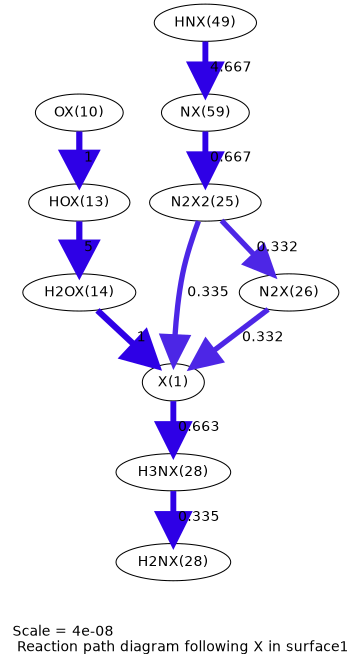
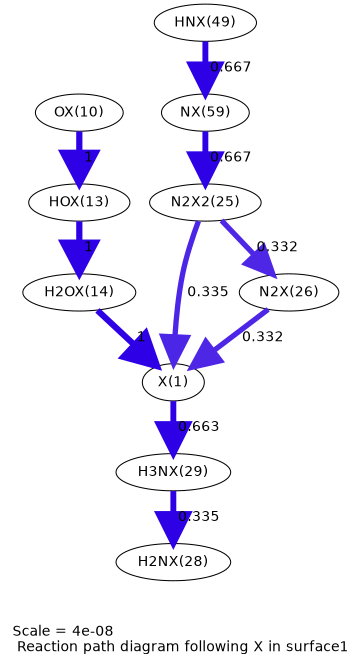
(229, 68) -> (229, 68)
(87, 247) -> (87, 247)
(173, 472) -> (173, 472)
